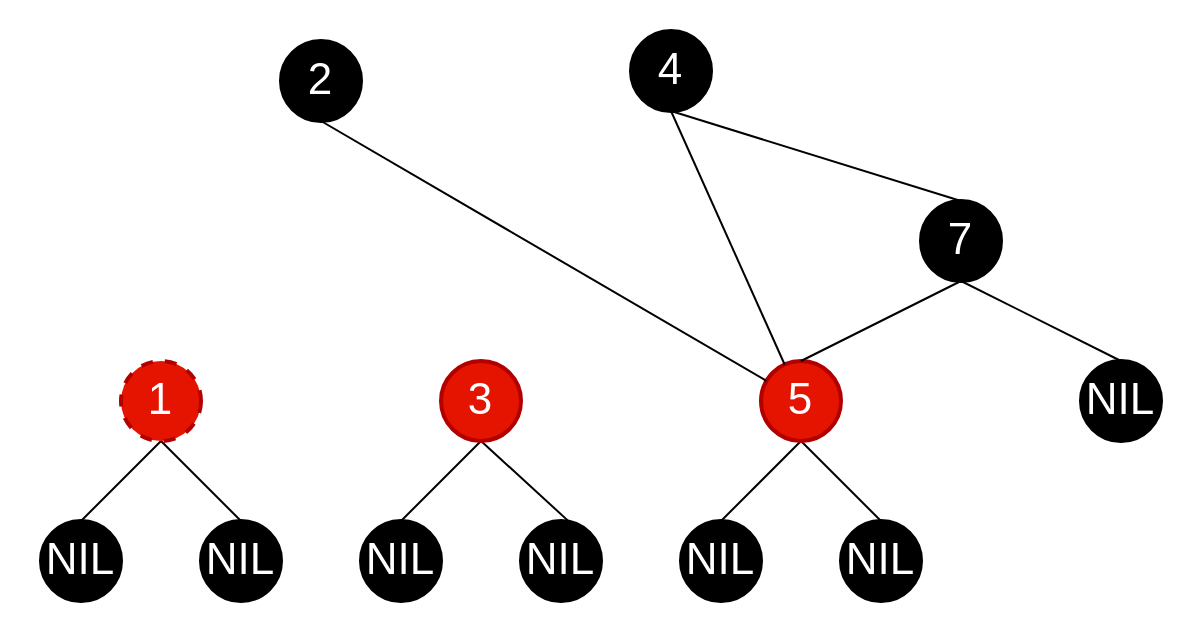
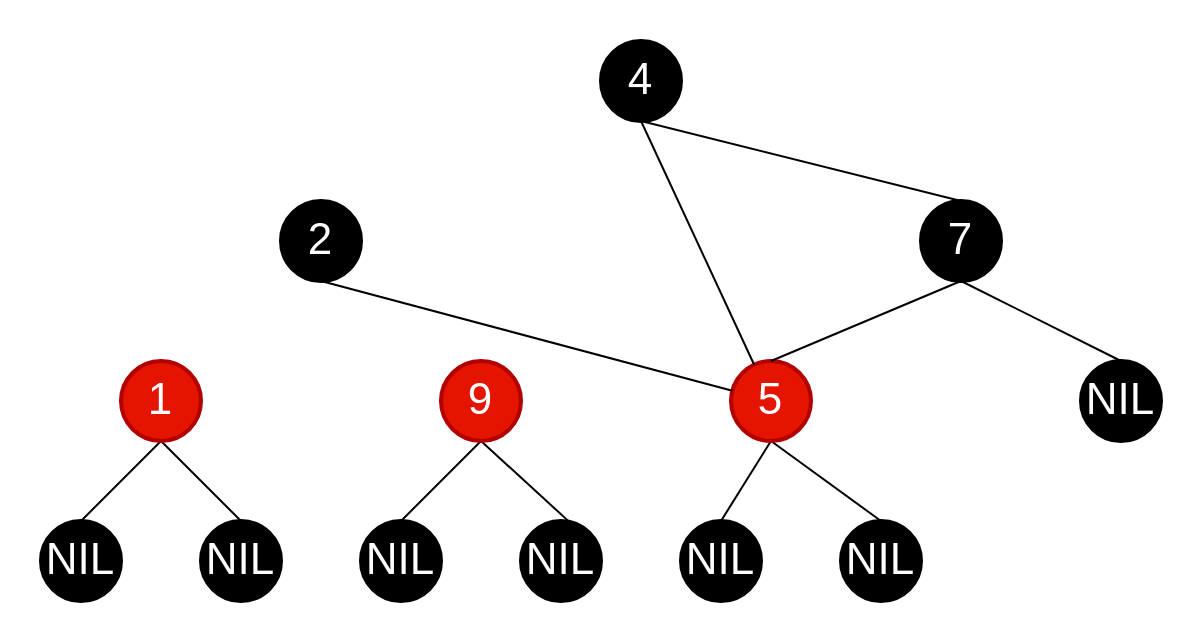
(671, 71) -> (641, 81)
(321, 81) -> (321, 241)
(161, 401) -> (161, 401)
(481, 401) -> (481, 401)
(801, 401) -> (771, 401)
